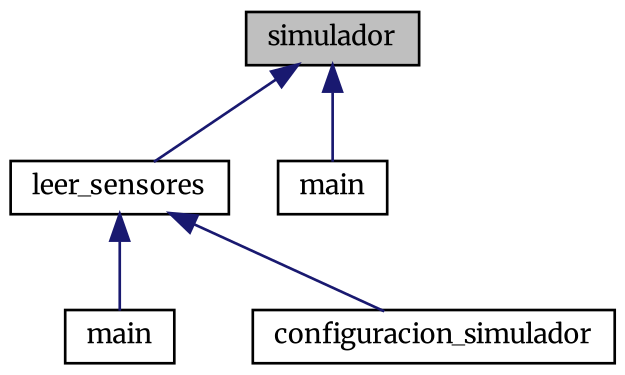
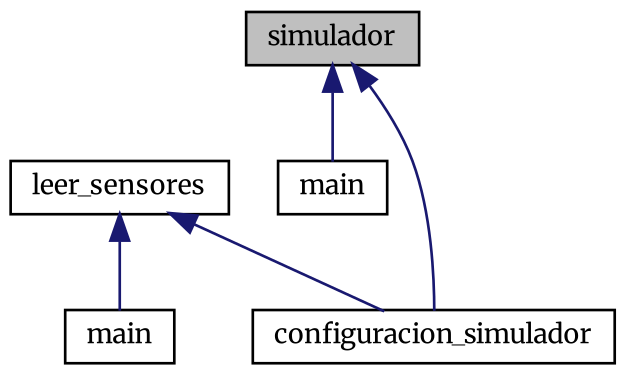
(215, 121) -> (422, 192)
